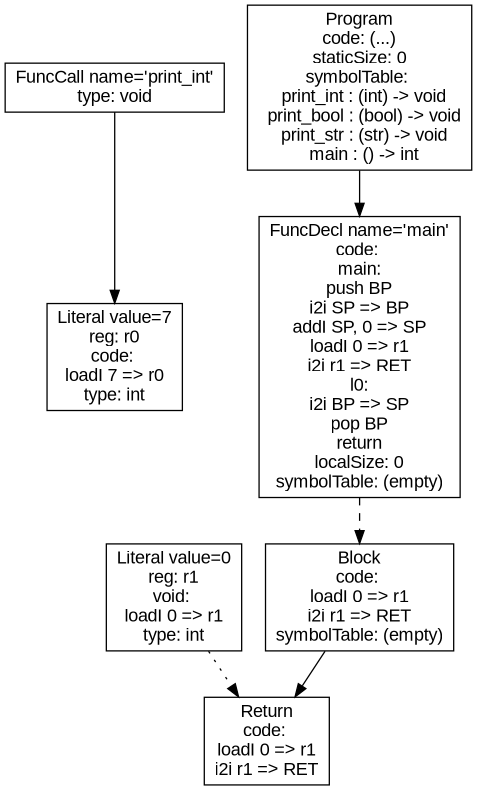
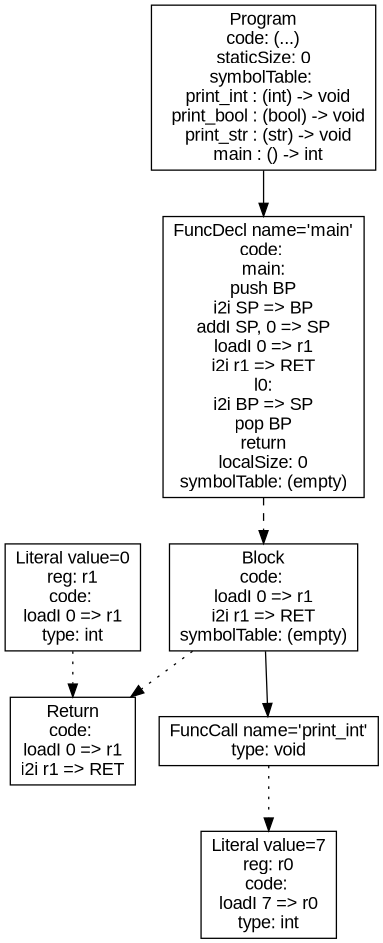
(115, 201) -> (269, 792)
(174, 597) -> (73, 597)
(314, 669) -> (167, 670)
none -> (266, 677)
